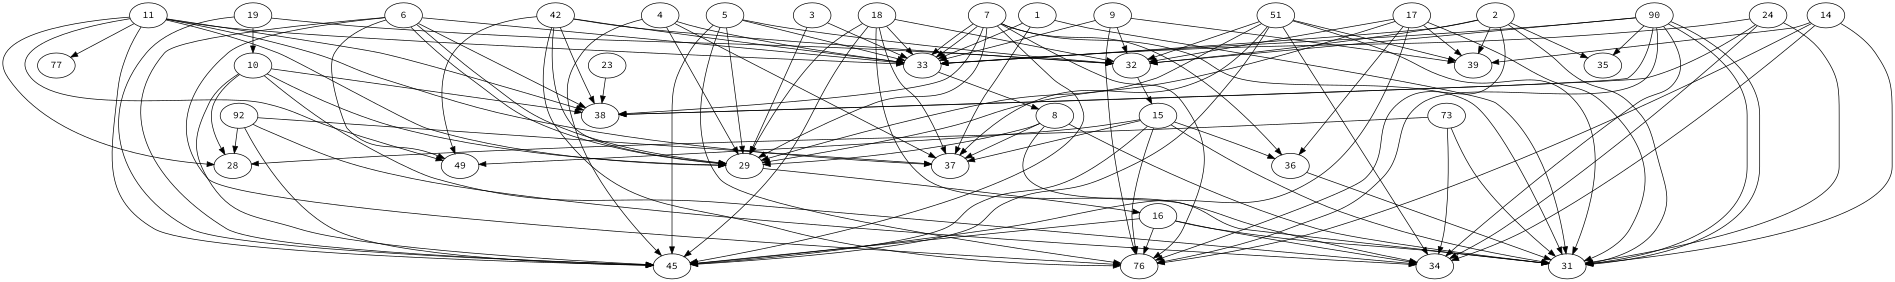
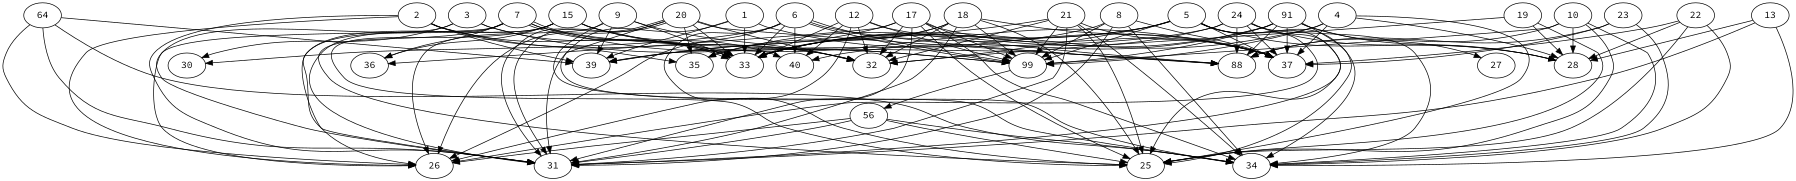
(148, 15) -> (1287, 15)
(556, 15) -> (854, 15)
(1276, 15) -> (1066, 15)
(1654, 15) -> (681, 15)
(1826, 15) -> (43, 15)
none -> (1449, 32)
none -> (942, 35)
(253, 37) -> (1542, 34)
none -> (670, 38)
none -> (1234, 39)
none -> (832, 40)
none -> (1096, 40)
none -> (1266, 44)
none -> (1399, 45)
none -> (1374, 46)
none -> (920, 47)
none -> (1462, 54)
(56, 66) -> (1496, 66)
none -> (187, 66)
none -> (1354, 74)
(1143, 88) -> (714, 45)
(983, 89) -> (935, 40)
none -> (1055, 97)
none -> (987, 109)
(239, 116) -> (1696, 15)
(600, 116) -> (1237, 66)
(1447, 116) -> (1770, 15)
none -> (1632, 133)
(460, 166) -> (795, 66)
(744, 166) -> (1028, 66)
(1425, 215) -> (185, 91)
(1158, 216) -> (869, 116)
(672, 266) -> (1146, 166)
(1139, 266) -> (434, 166)
